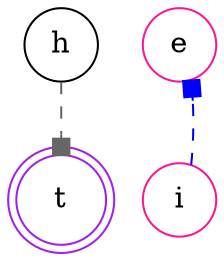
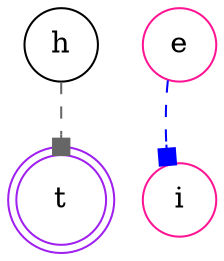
(193, 133) -> (166, 112)
